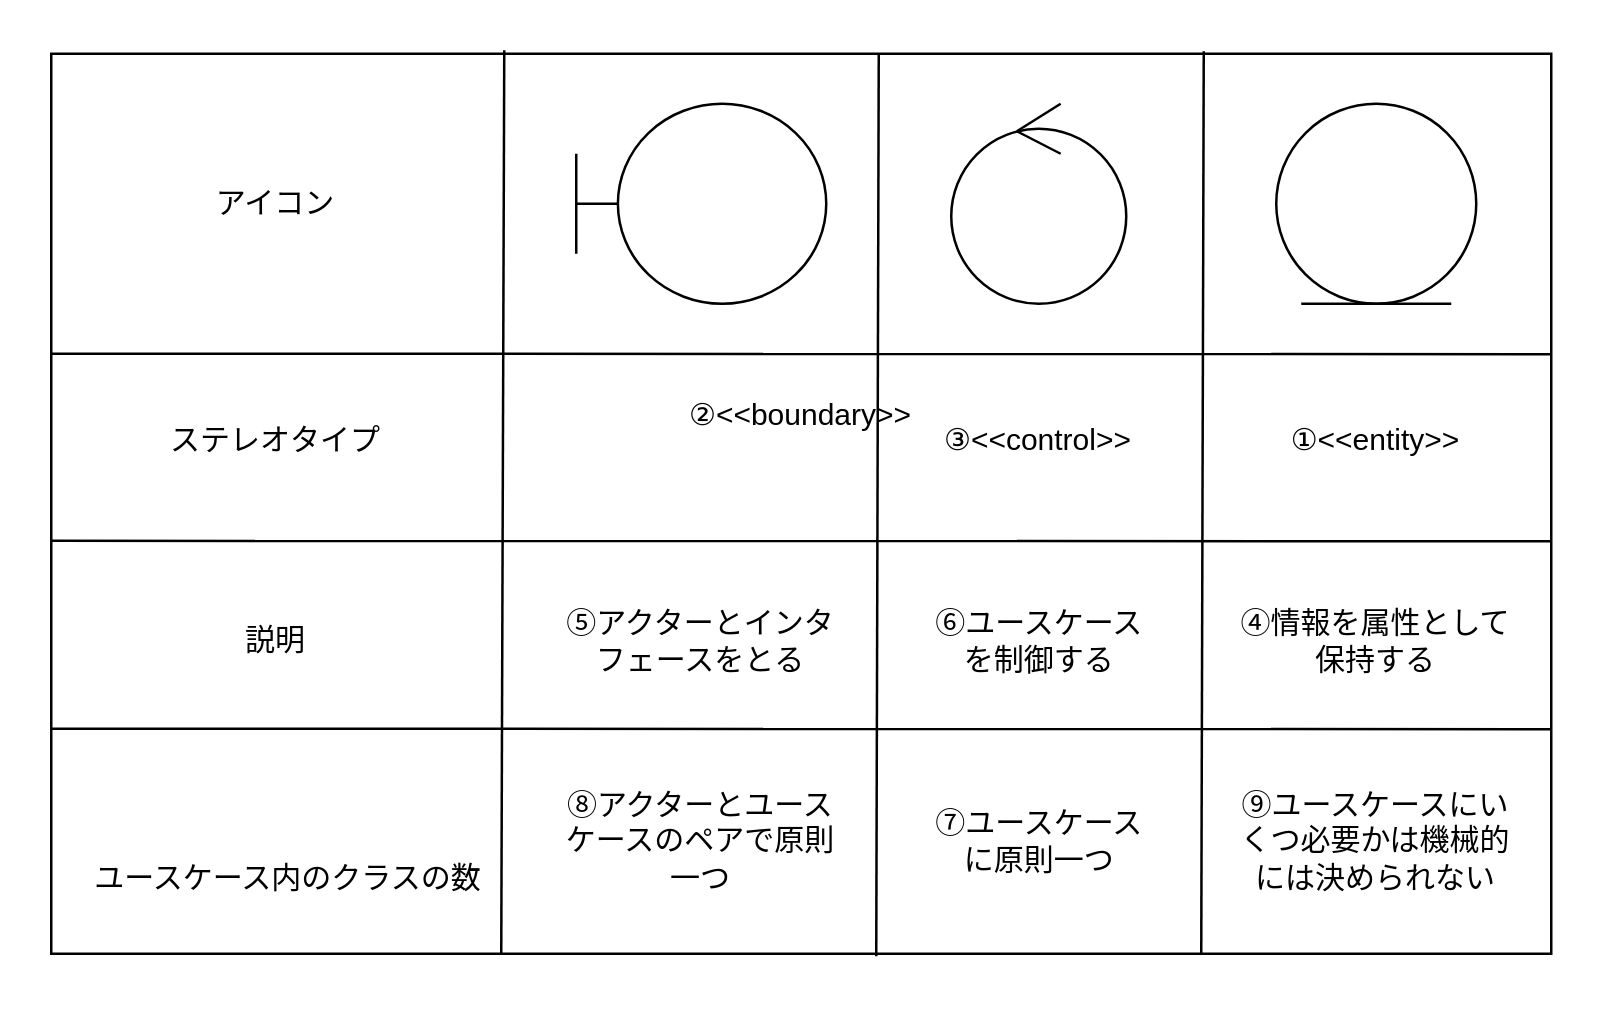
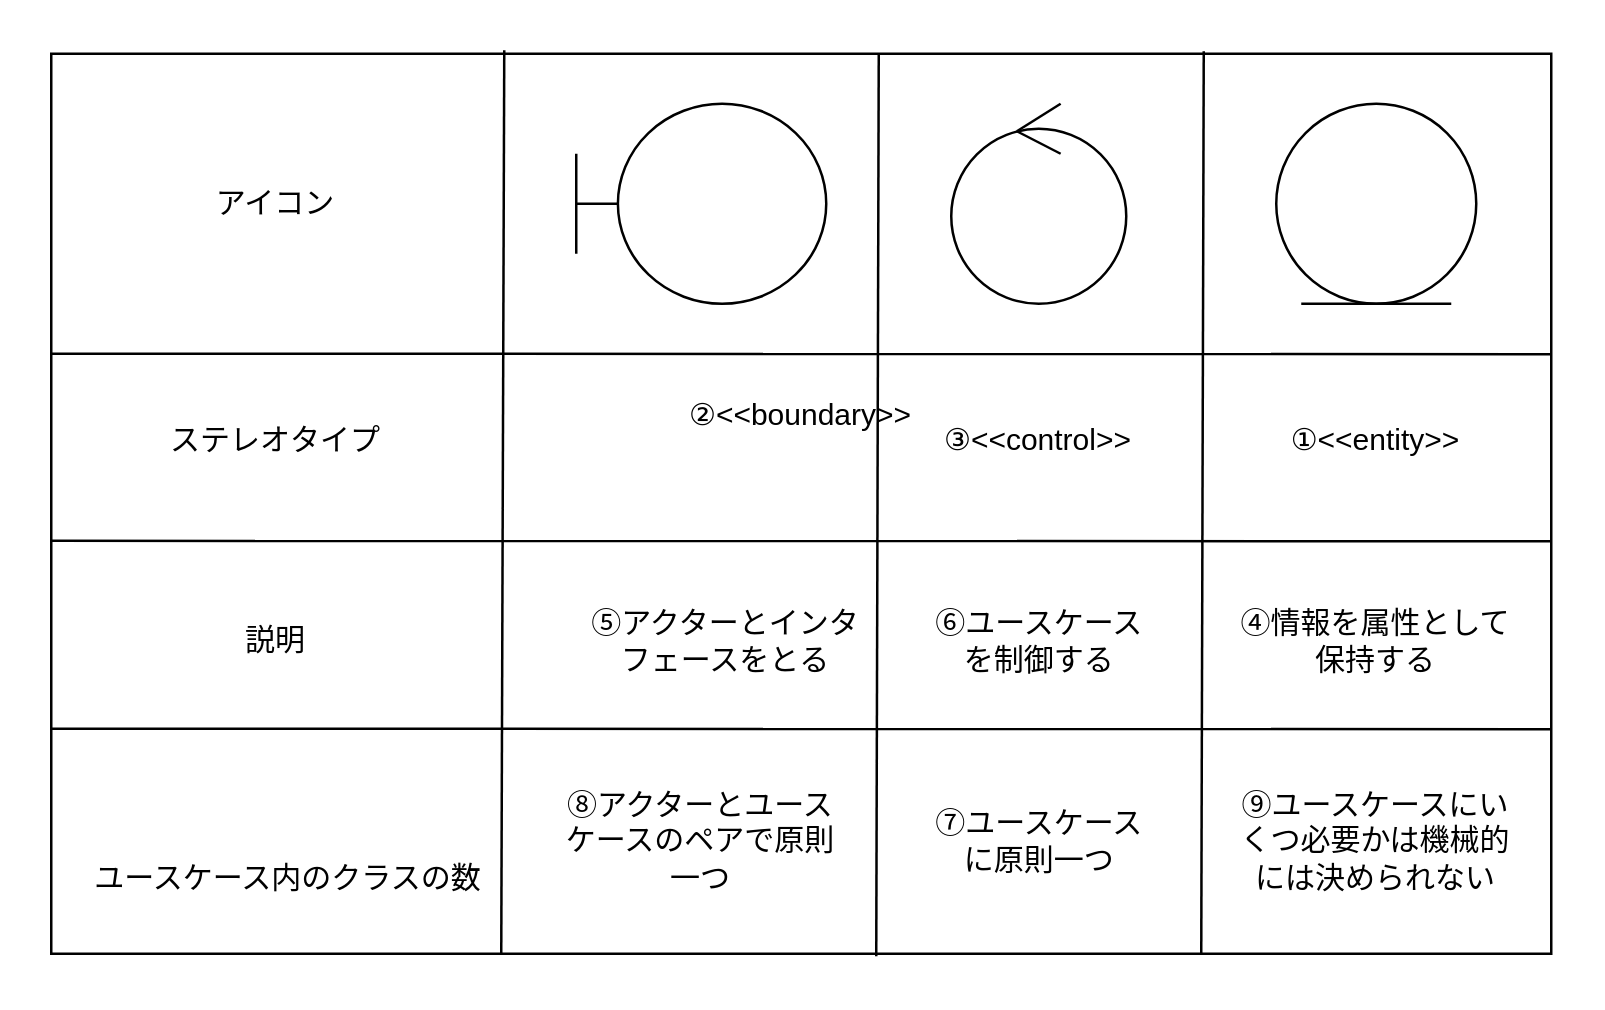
(701, 641) -> (726, 641)
